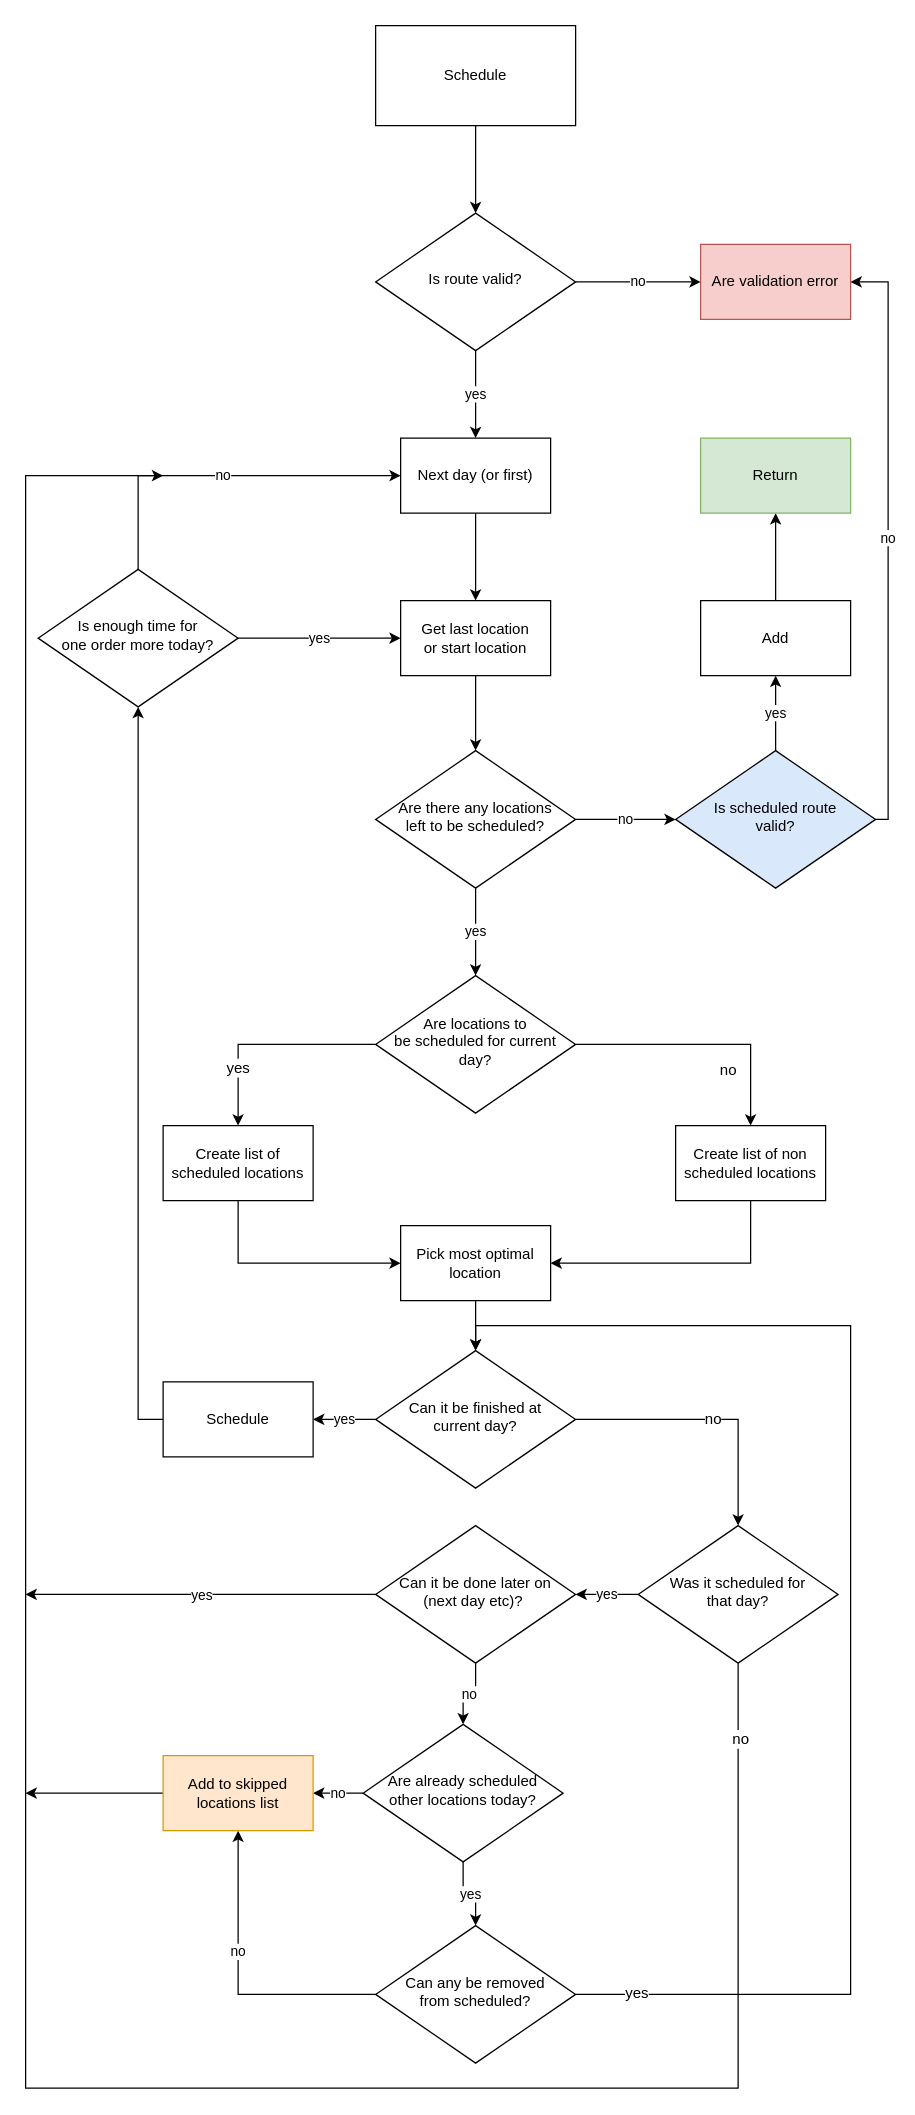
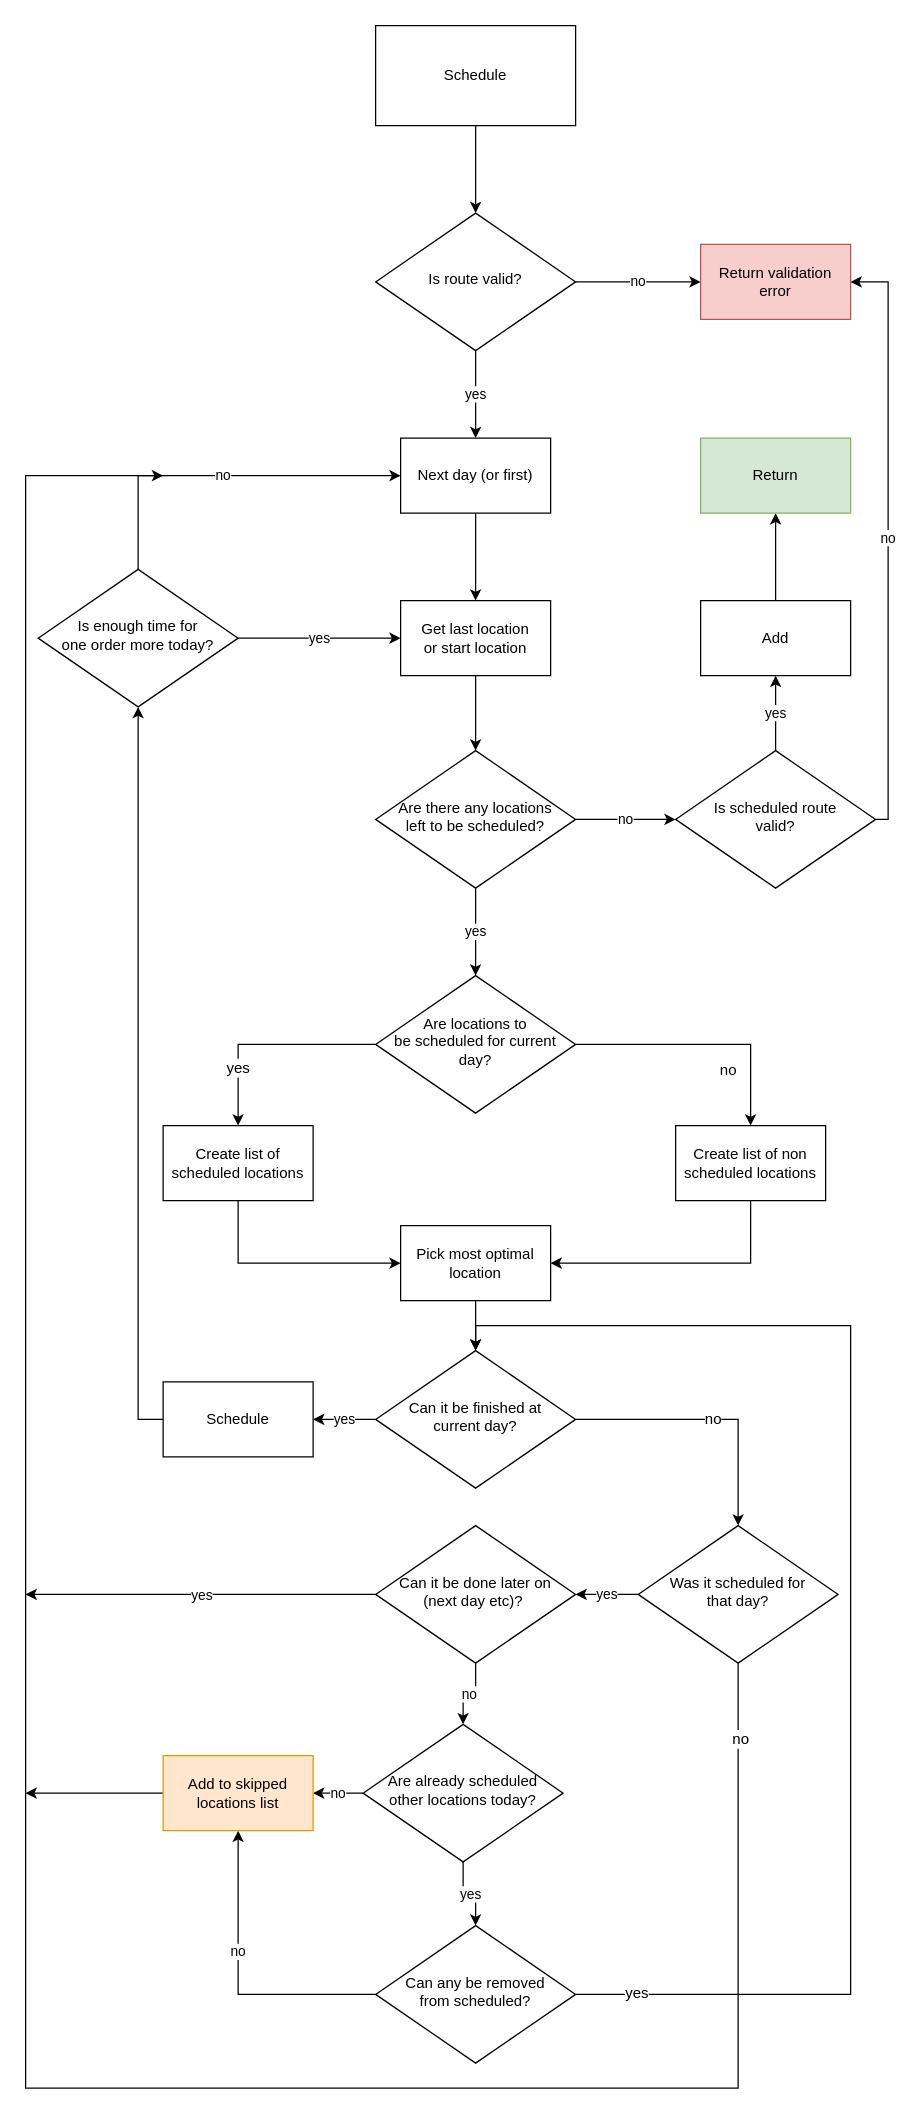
(776, 282) -> (776, 282)
(776, 819) -> (776, 819)
